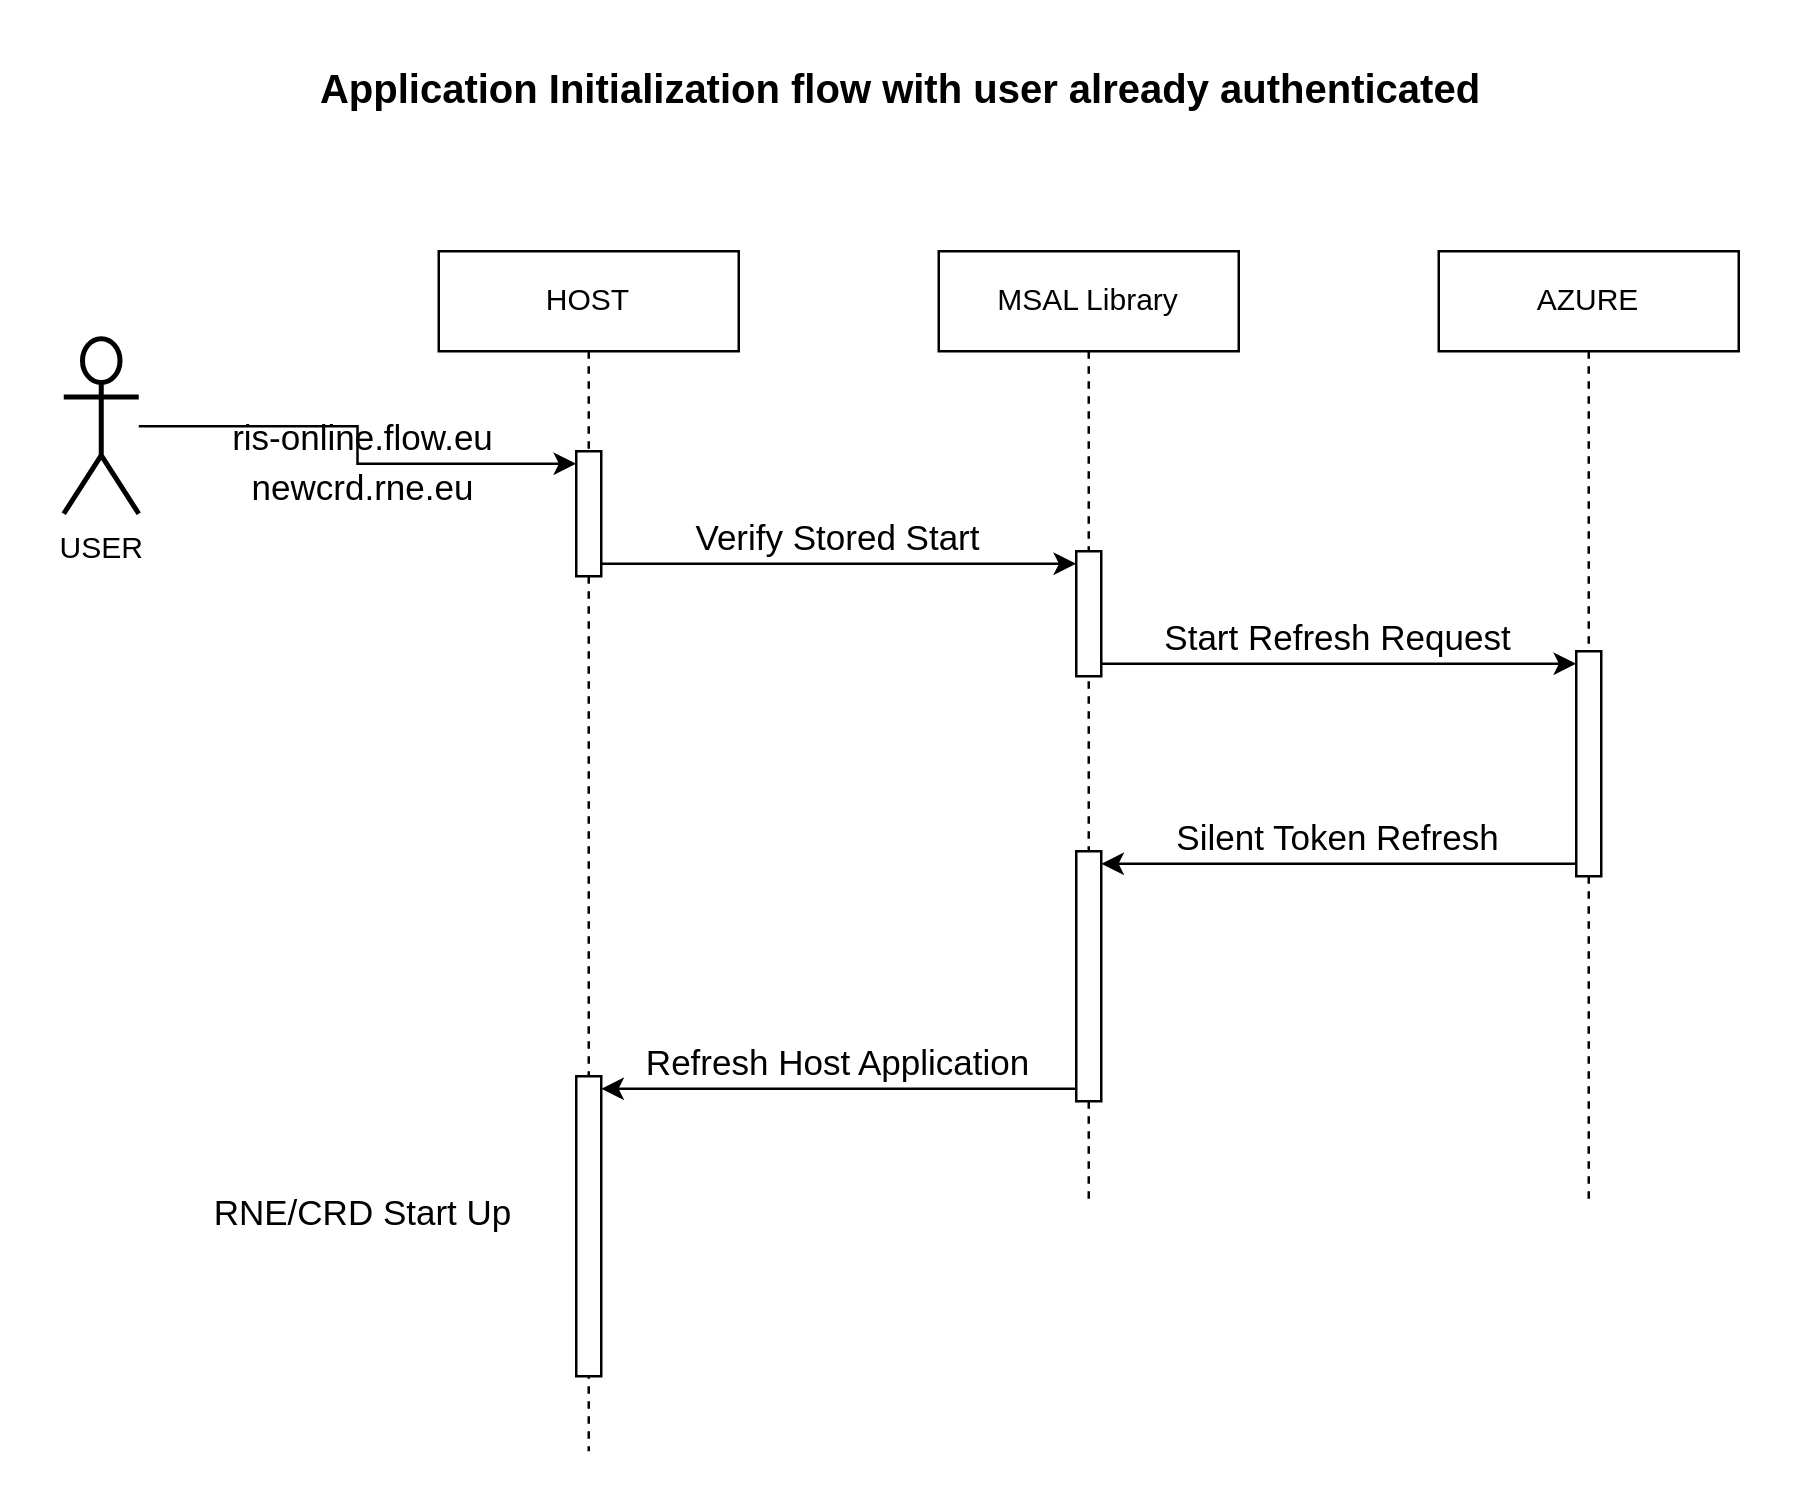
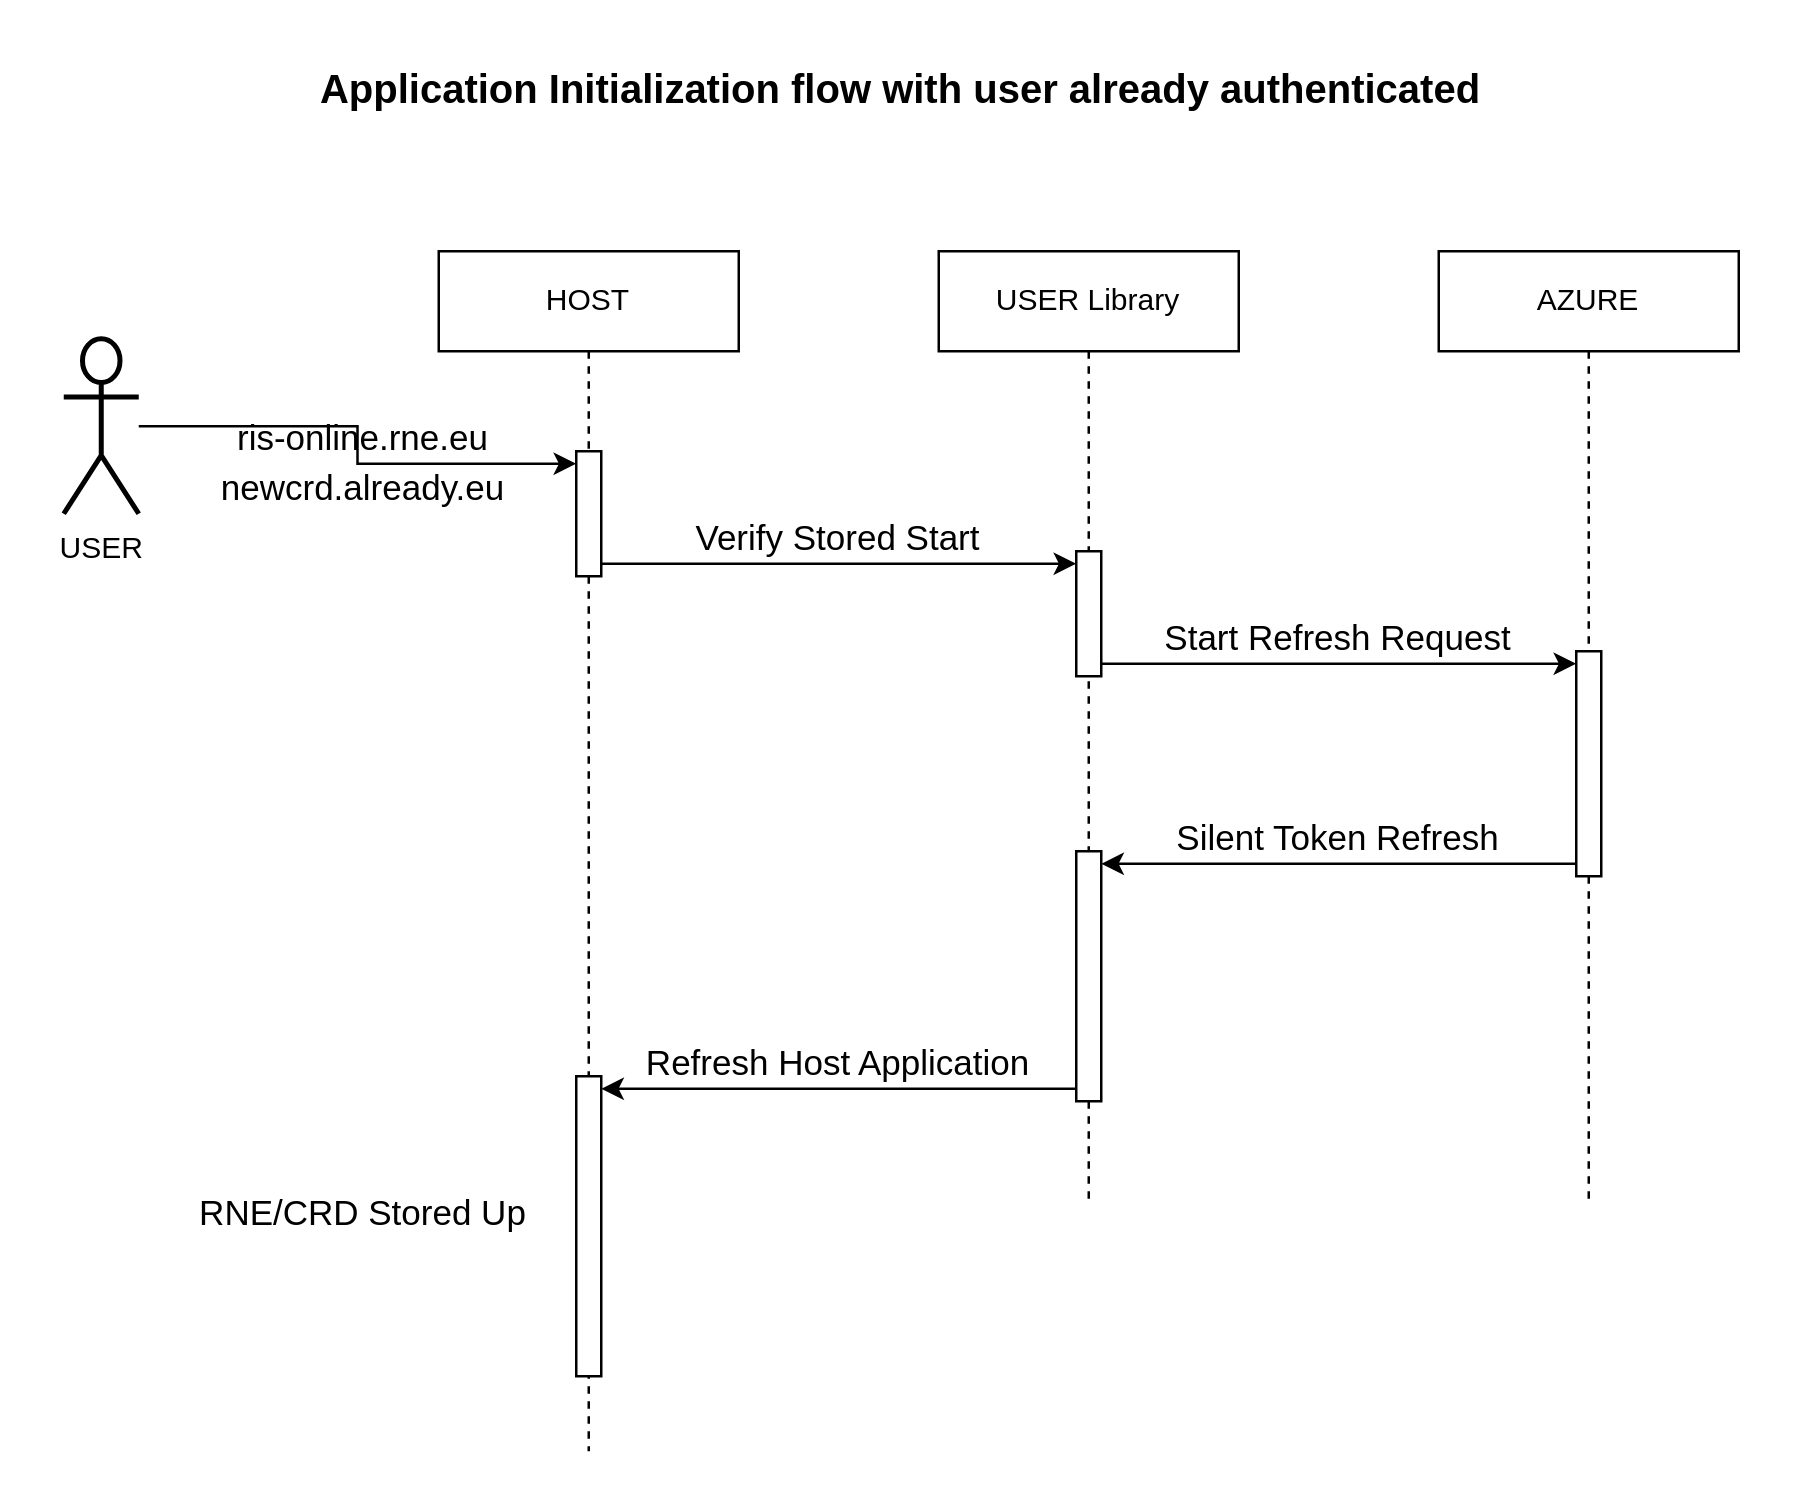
(1089, 301) -> (1089, 301)
(364, 439) -> (364, 439)
(364, 489) -> (364, 489)
(364, 1214) -> (364, 1214)
